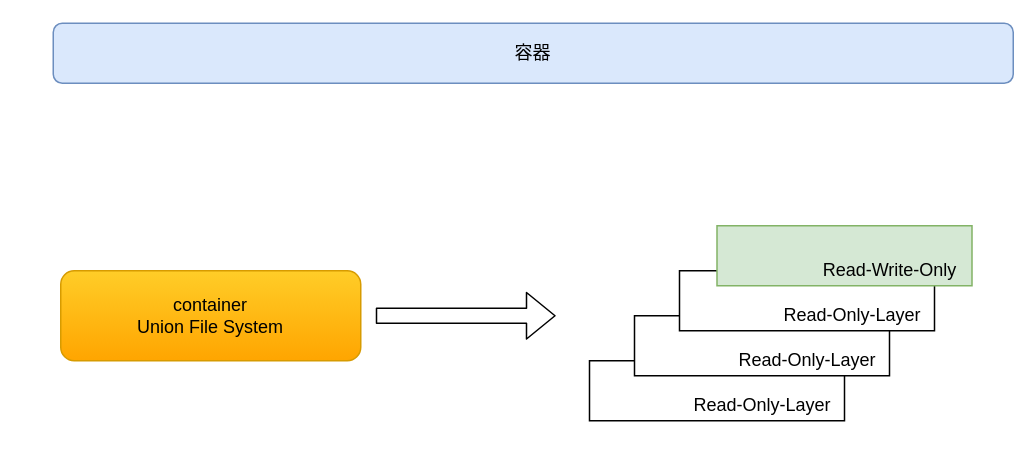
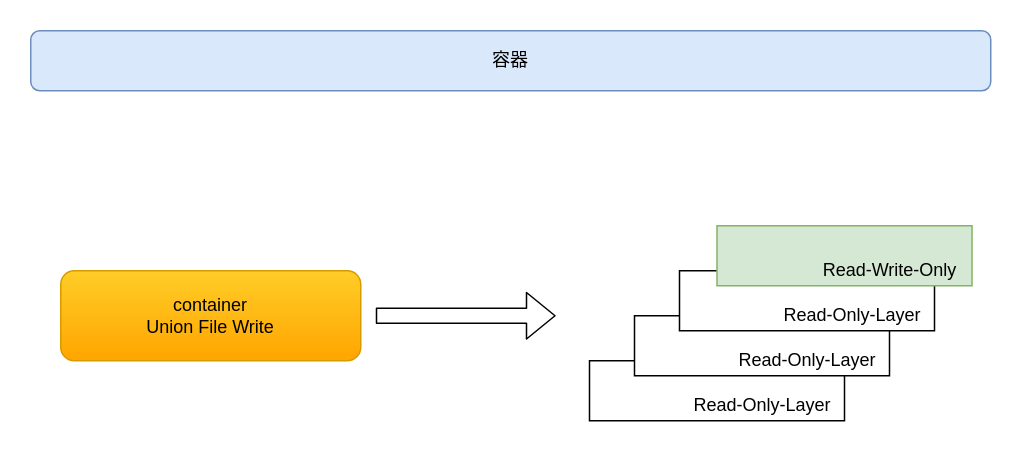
(533, 53) -> (511, 61)
(211, 316) -> (211, 316)
